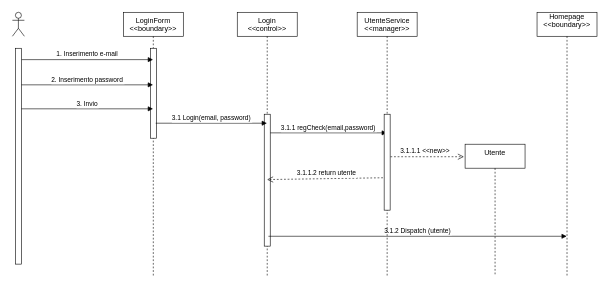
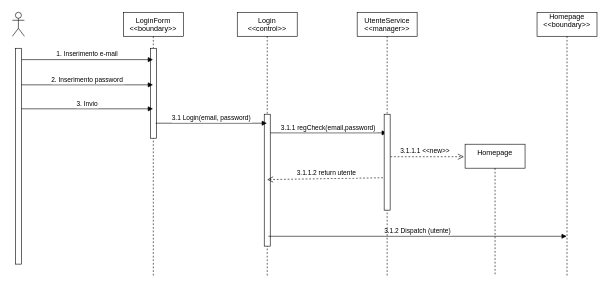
(495, 152) -> (495, 152)
